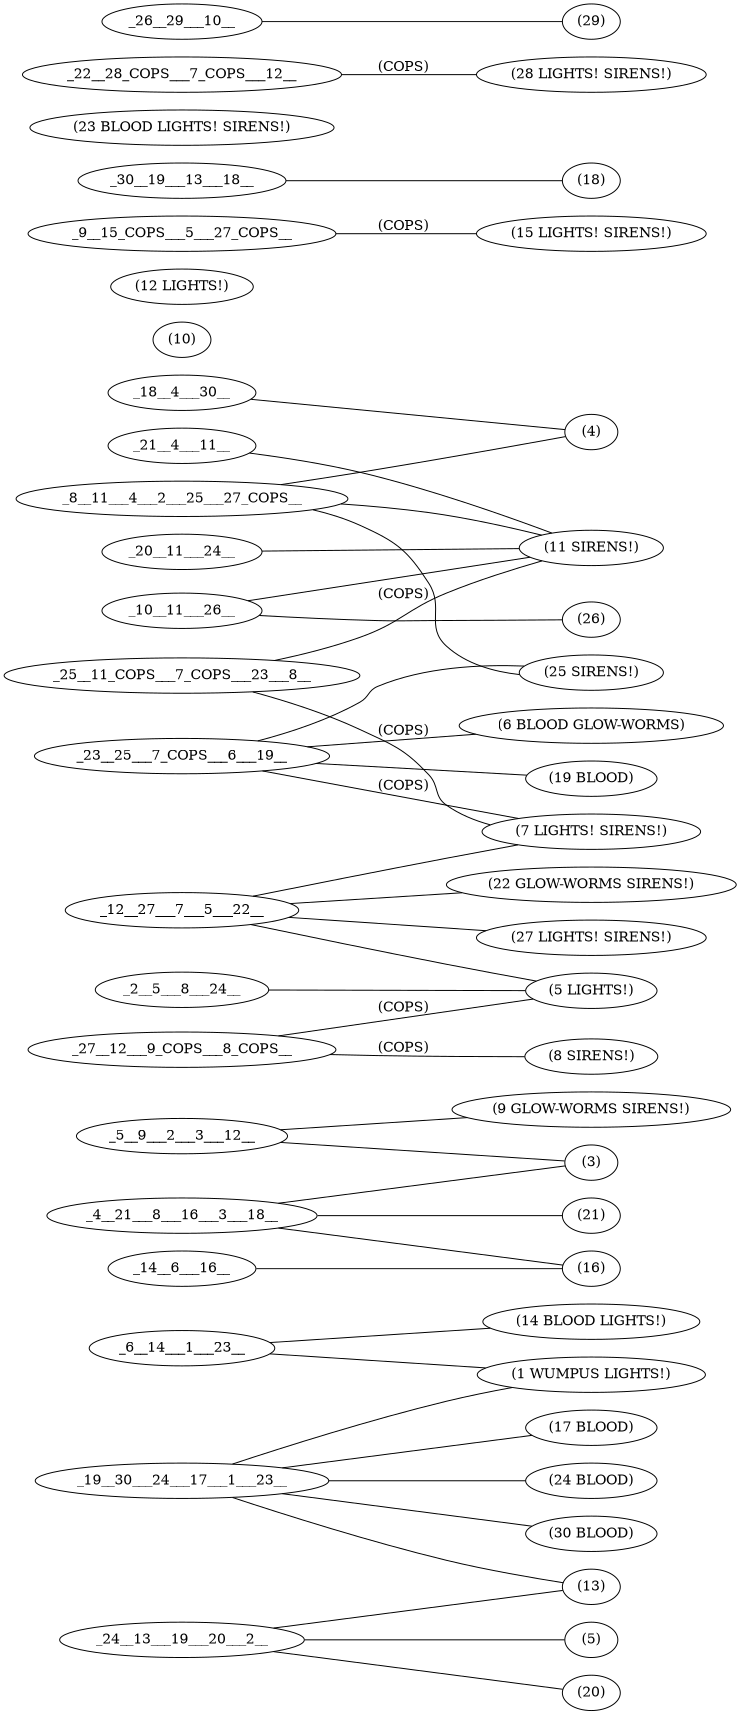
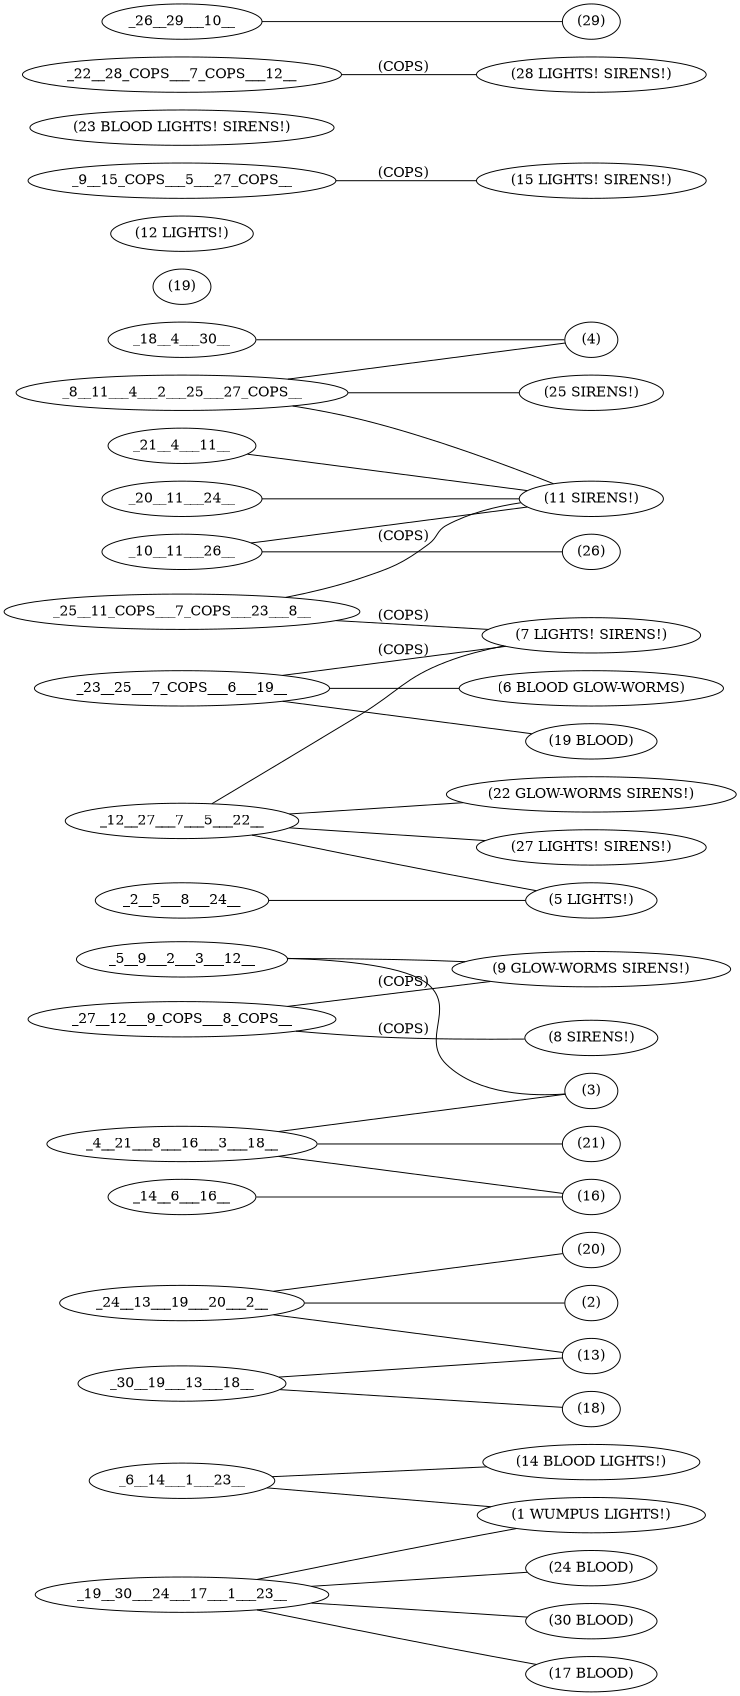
(182, 340) -> (182, 287)
(385, 684) -> none
(406, 1017) -> (389, 994)
(396, 1547) -> (421, 1368)
(591, 1640) -> (591, 1303)
